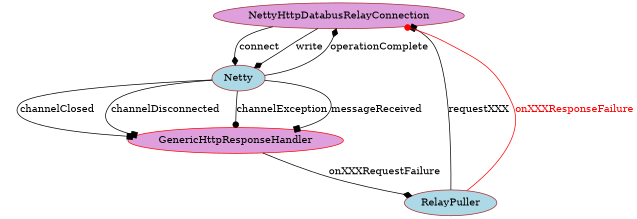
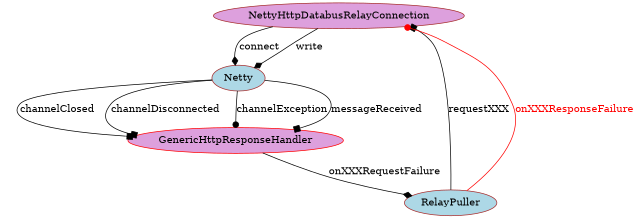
(304, 64) -> none
